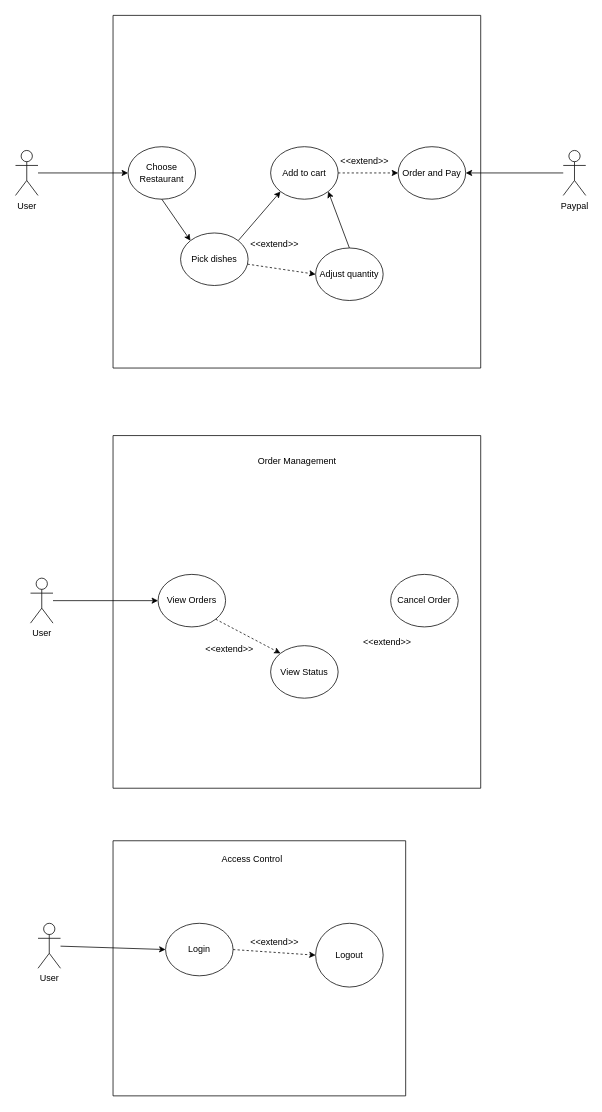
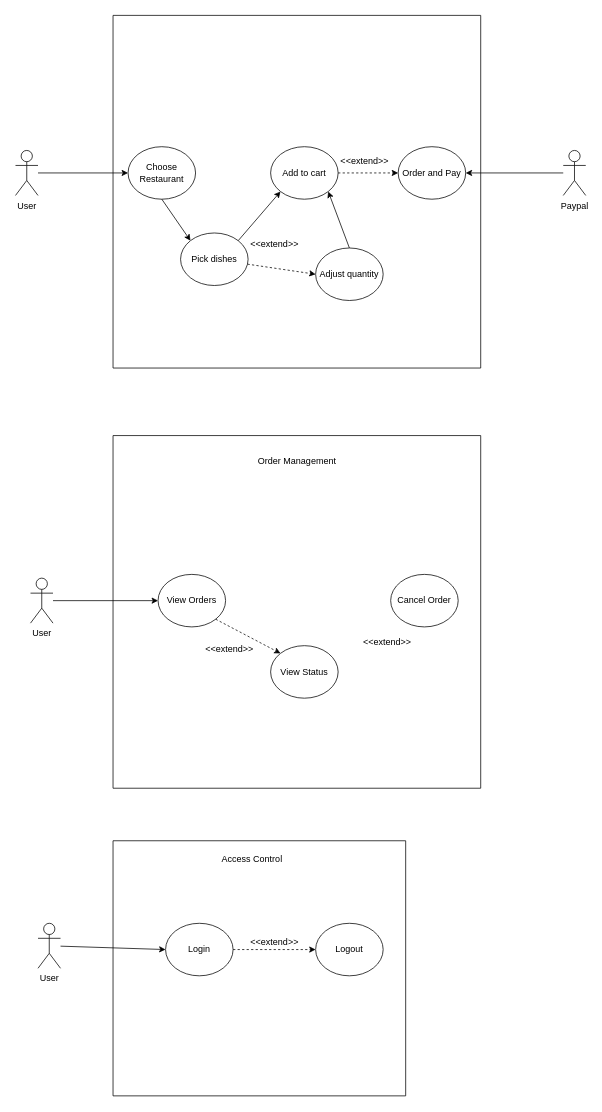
(349, 955) -> (349, 949)
